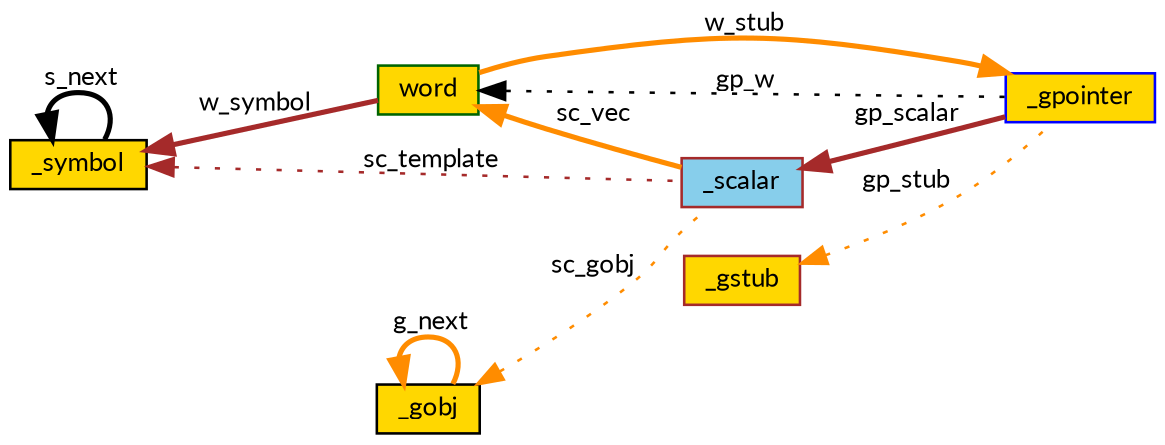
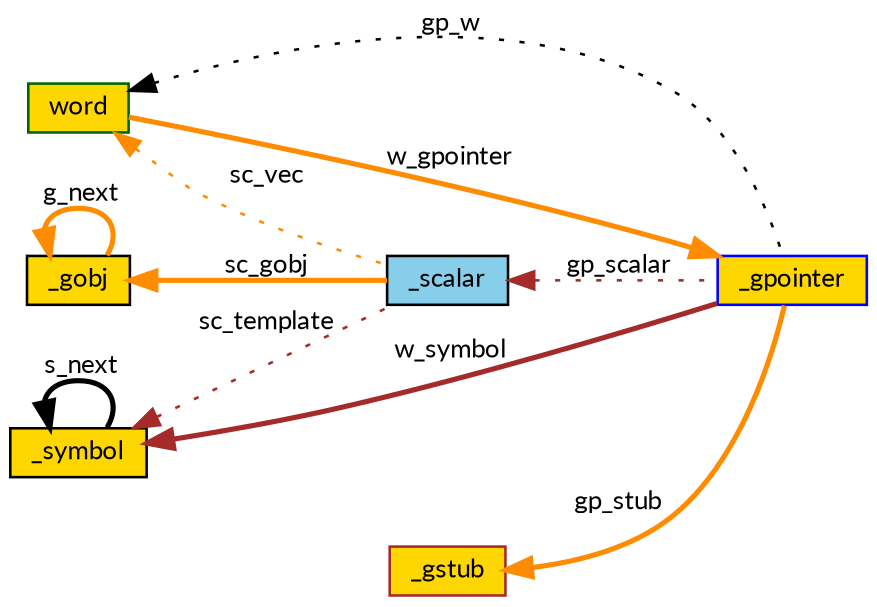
(742, 24) -> (448, 158)
(275, 123) -> (447, 381)
(917, 139) -> (626, 280)
(592, 143) -> (255, 219)
(742, 183) -> (448, 280)
(947, 203) -> (704, 483)
(611, 299) -> (272, 280)
